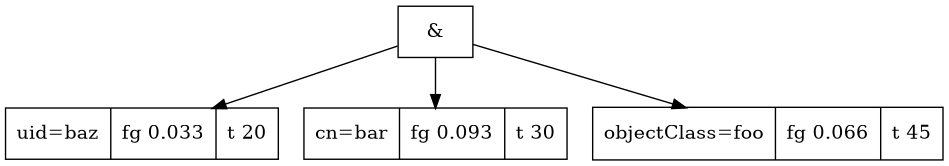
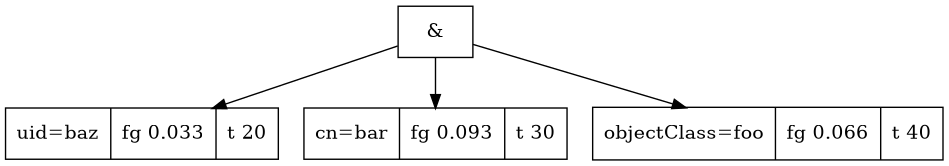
(912, 133) -> (912, 133)
